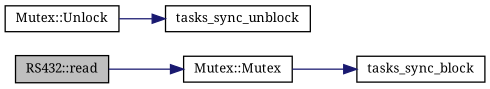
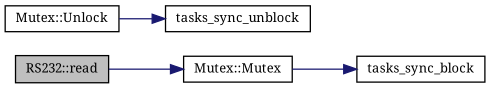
(62, 69) -> (62, 69)
